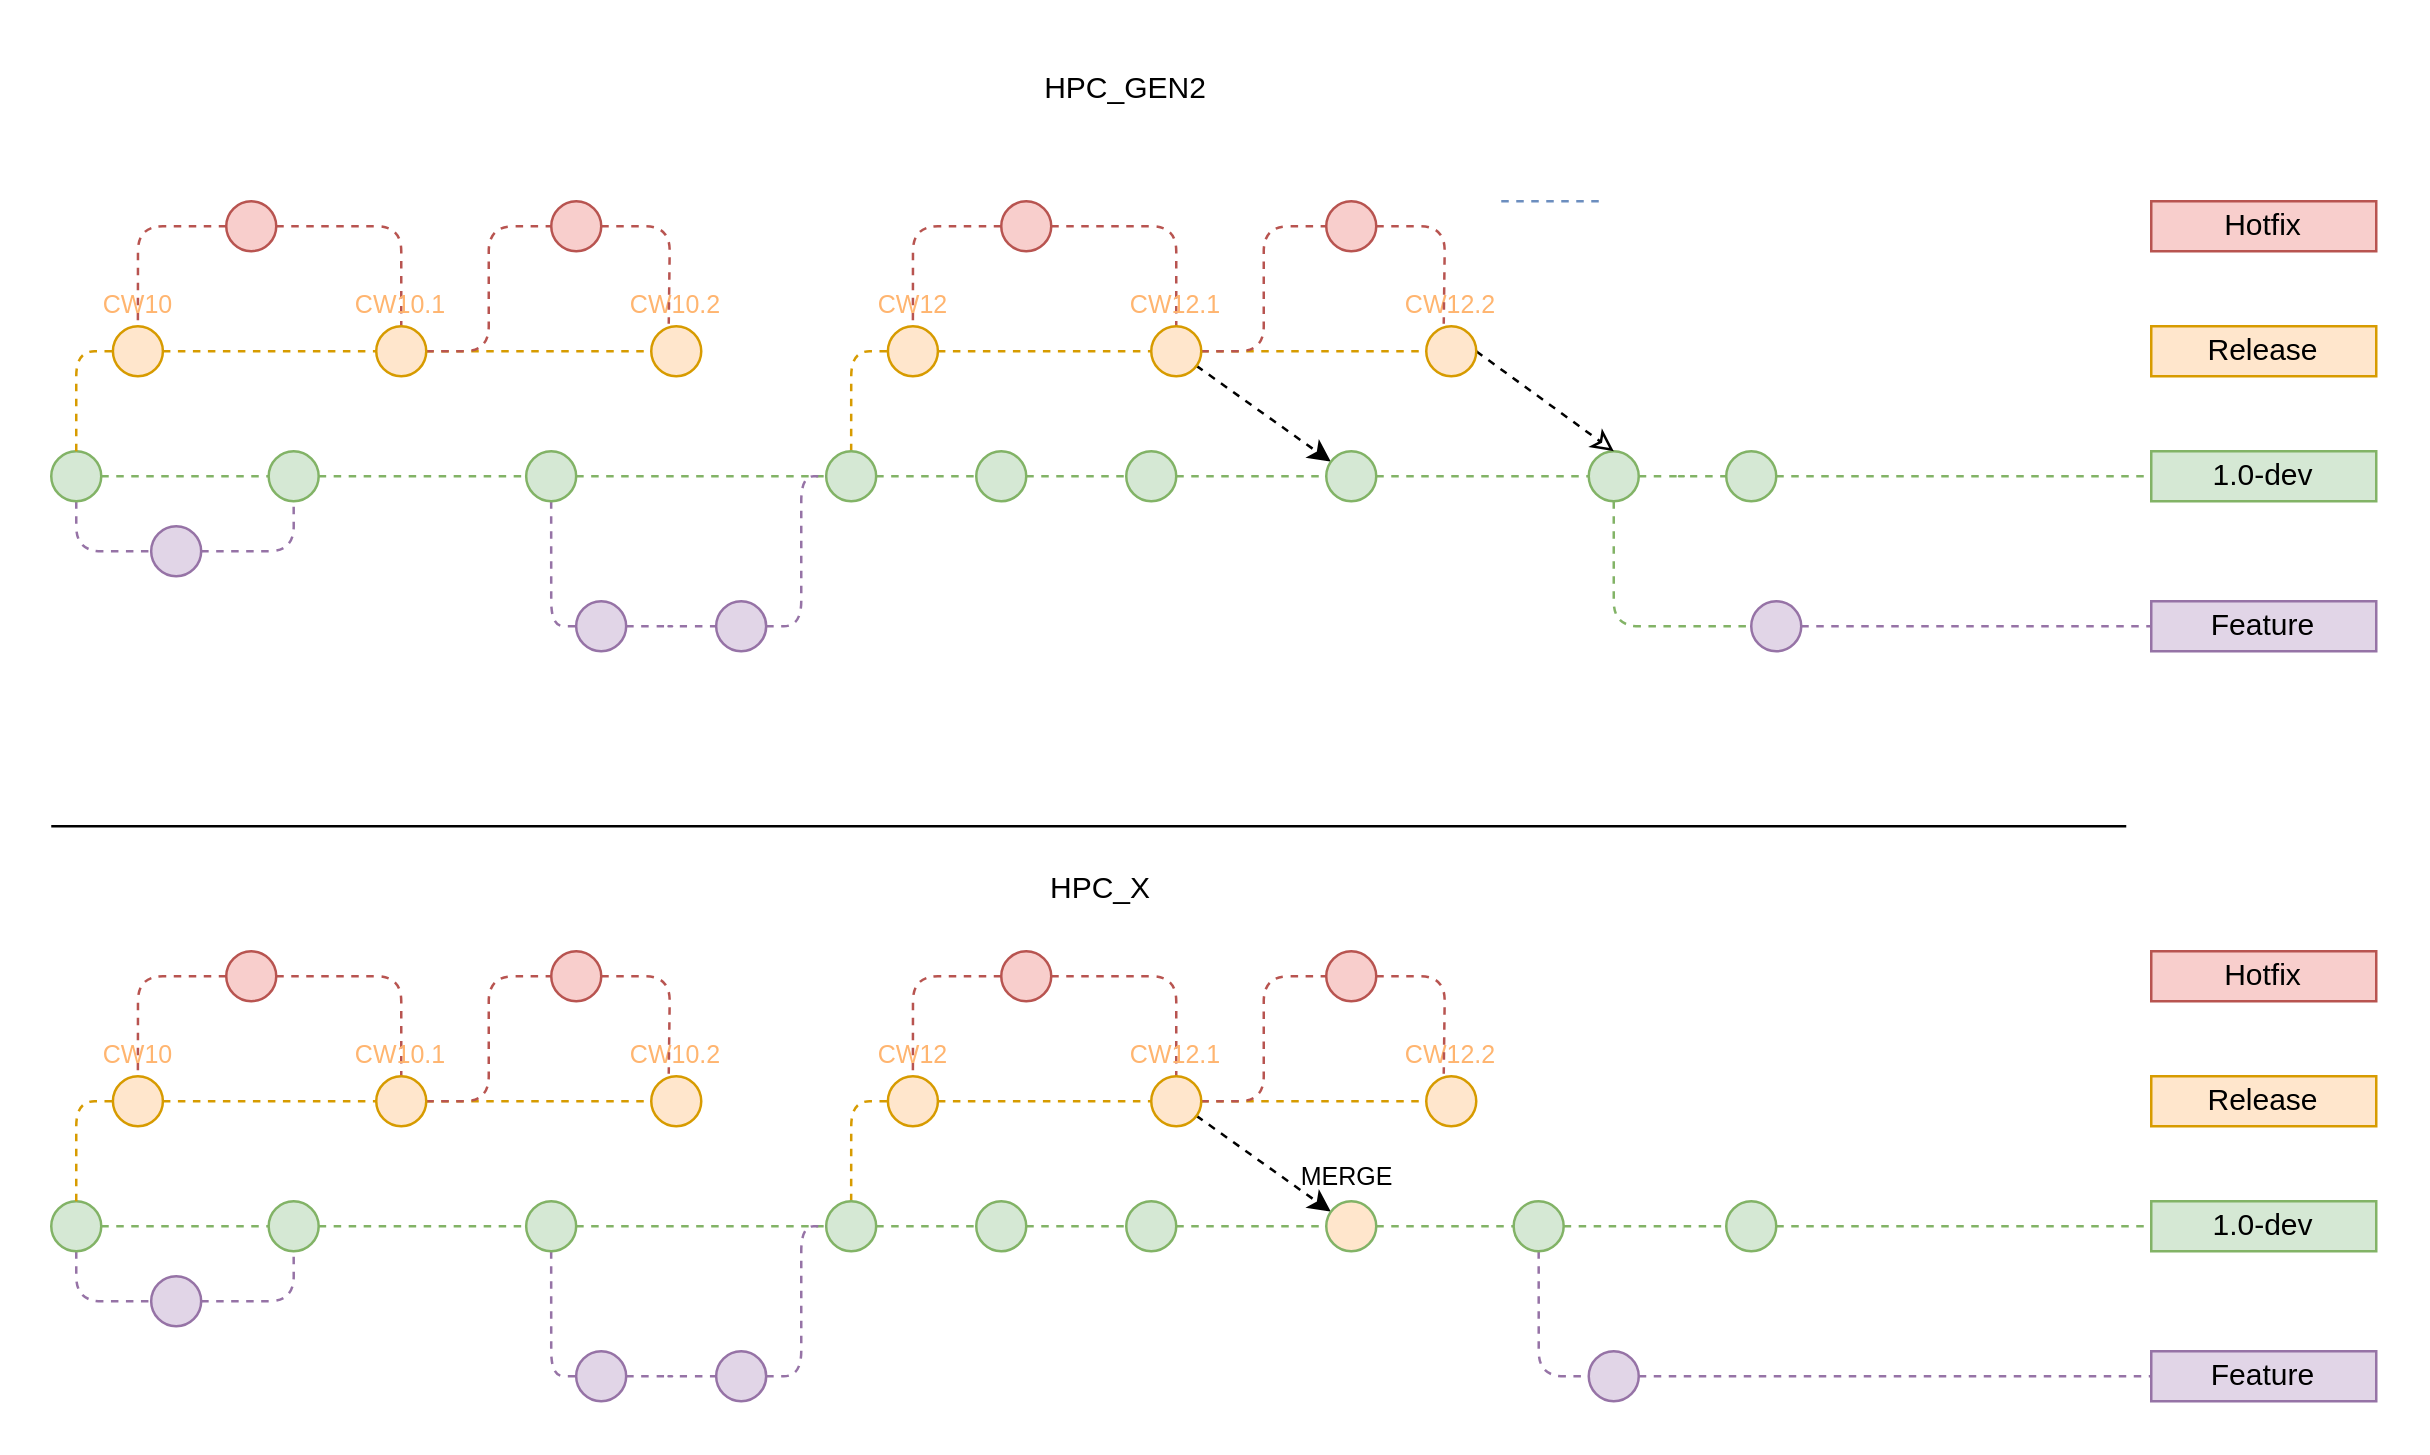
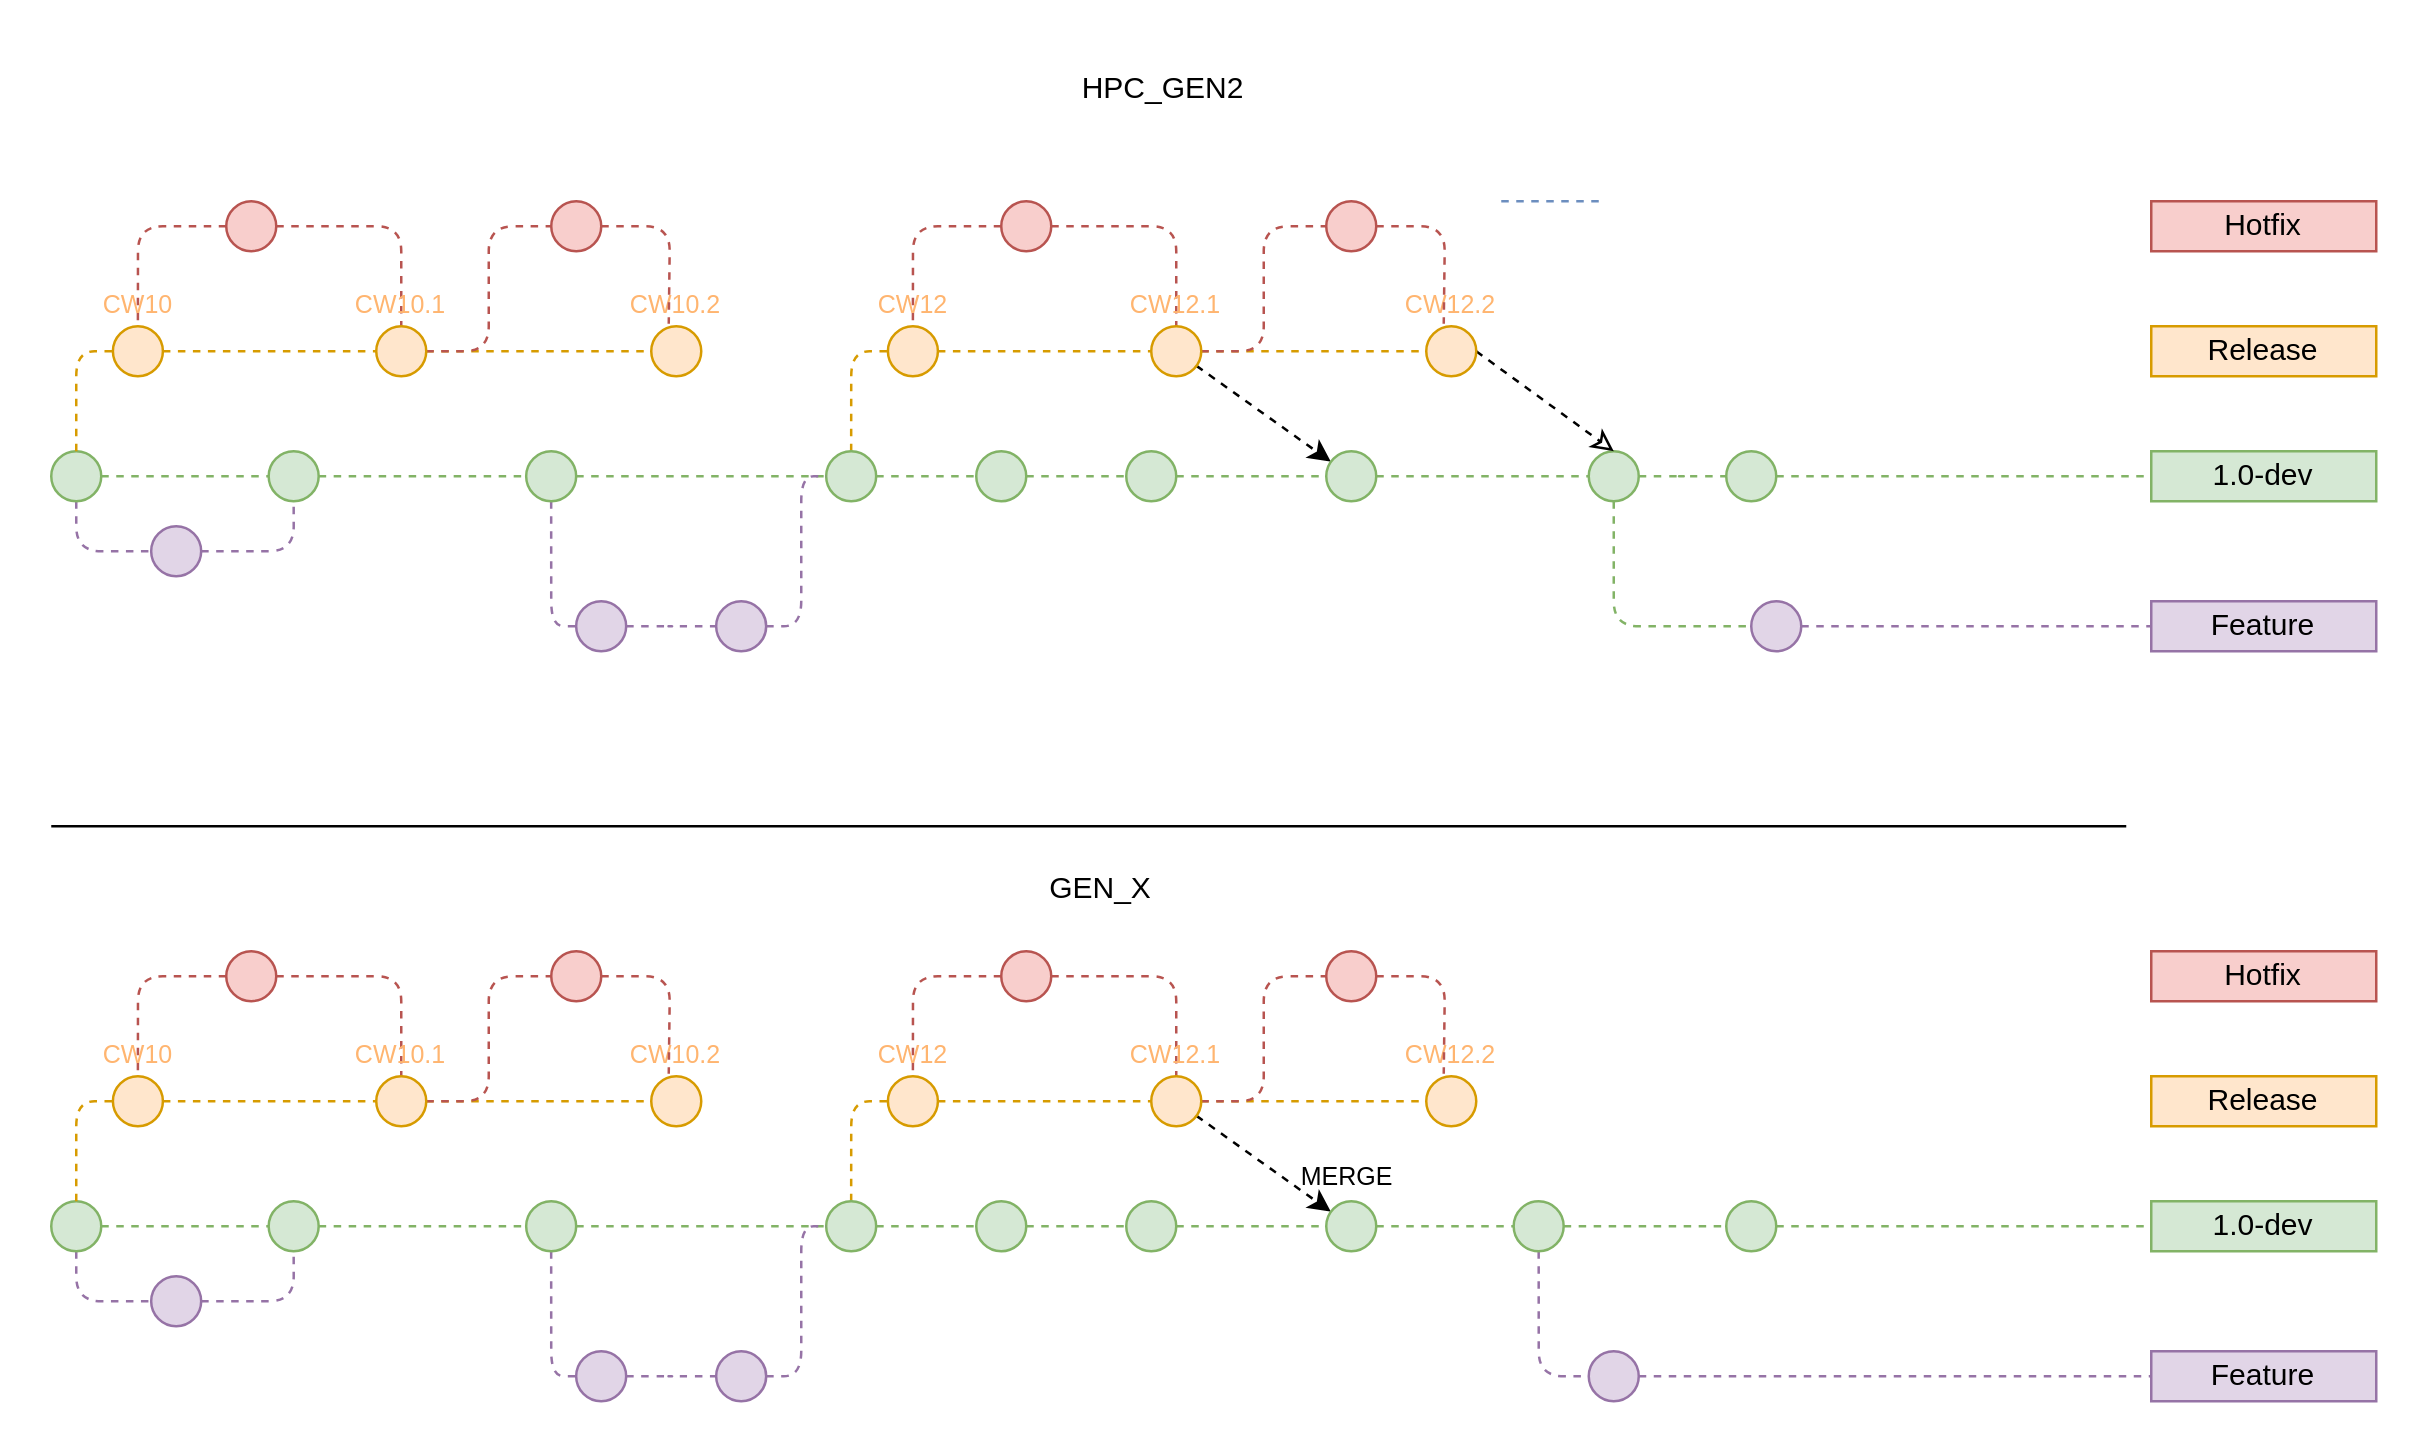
(1126, 89) -> (1164, 89)
(1101, 889) -> (1101, 889)
(1351, 1226) -> (1351, 1226)
